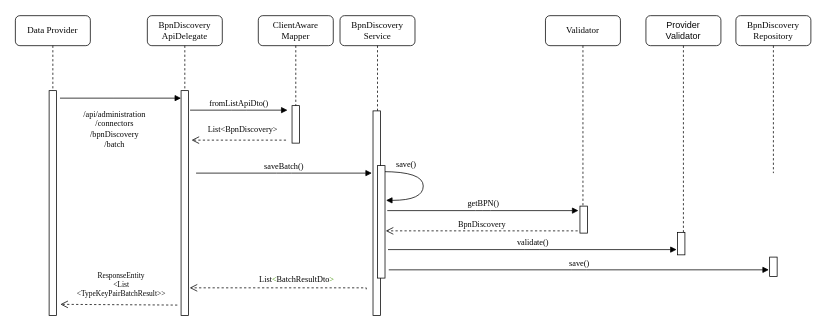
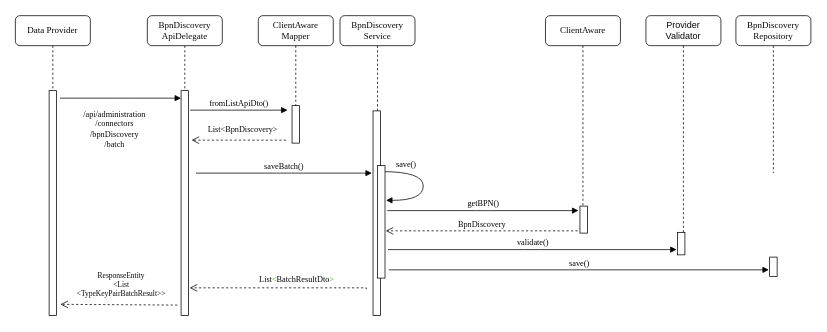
(583, 30) -> (583, 30)
